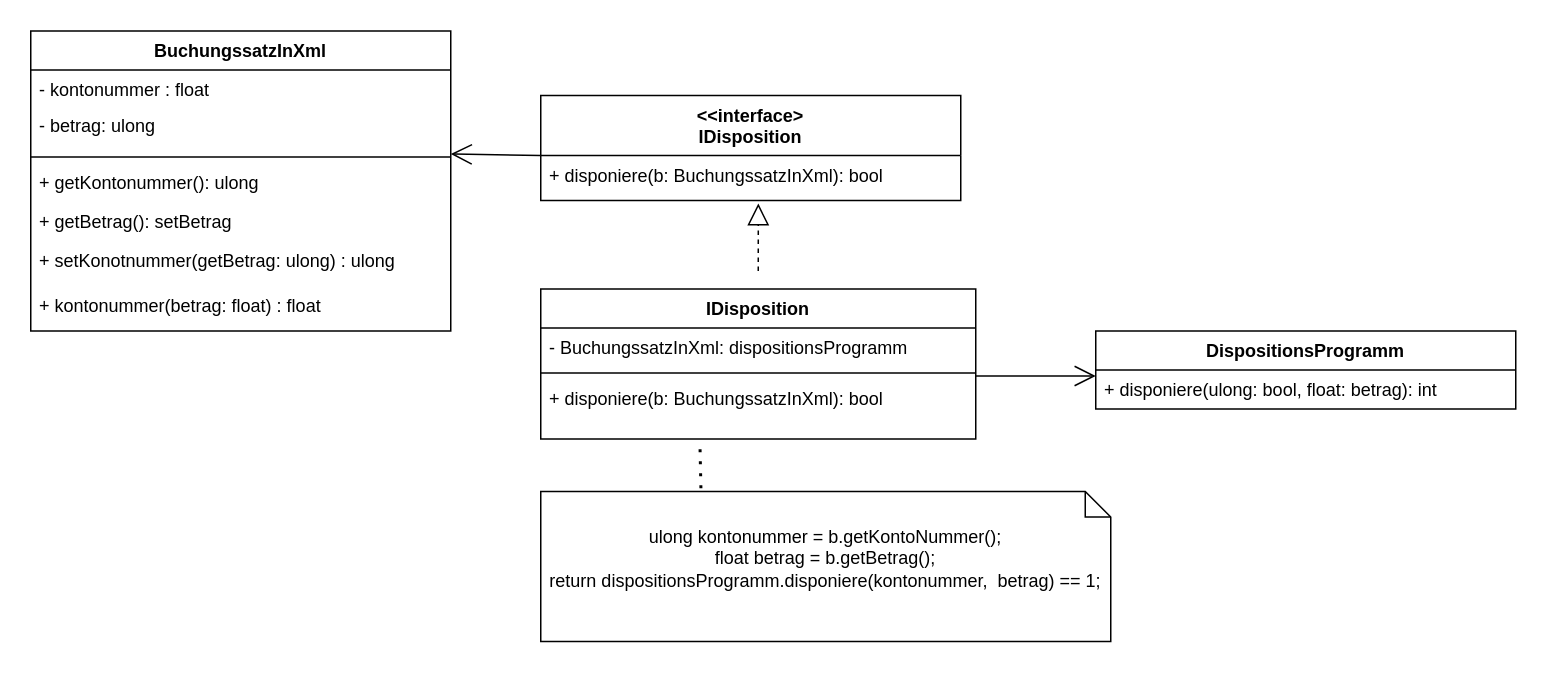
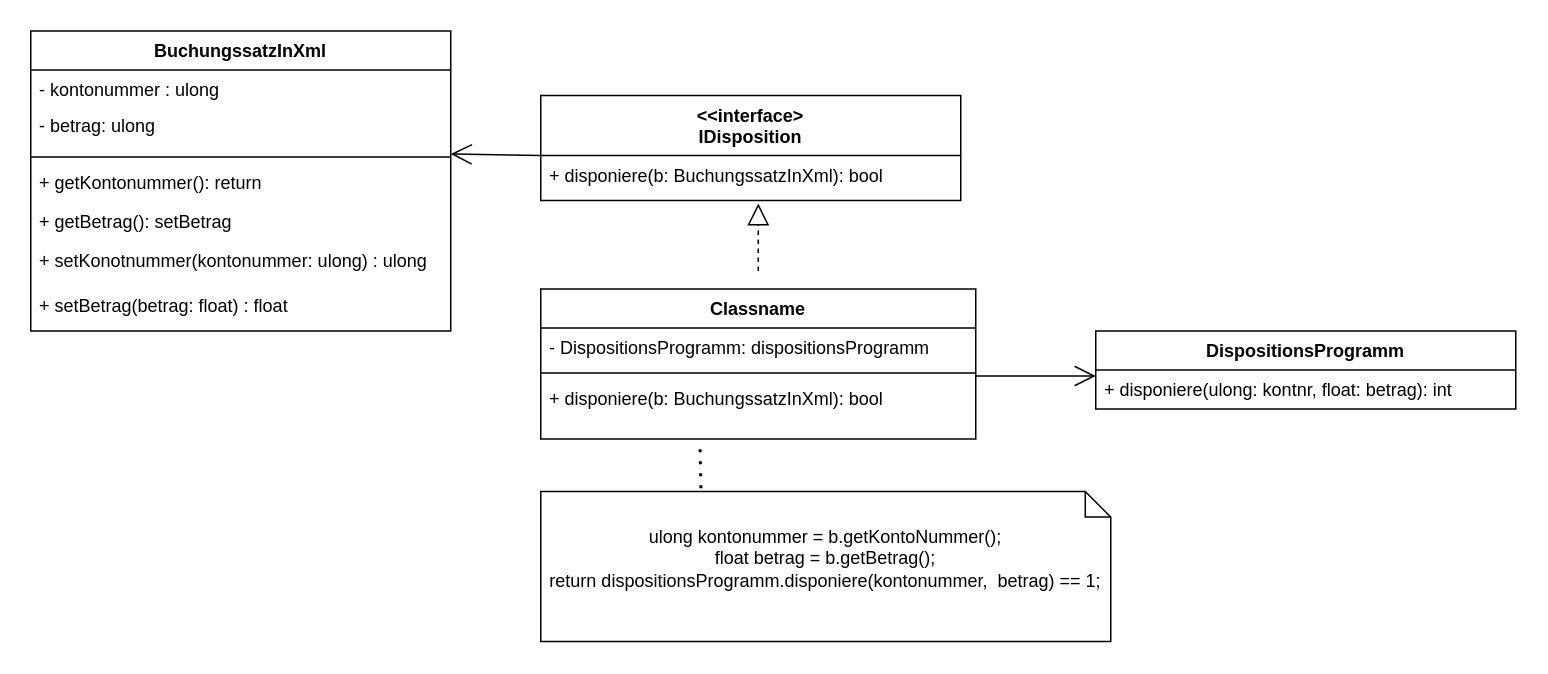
(133, 90) -> (133, 90)
(156, 183) -> (163, 183)
(232, 261) -> (242, 261)
(202, 306) -> (192, 306)
(758, 309) -> (758, 309)
(739, 348) -> (750, 348)
(1296, 390) -> (1308, 390)
